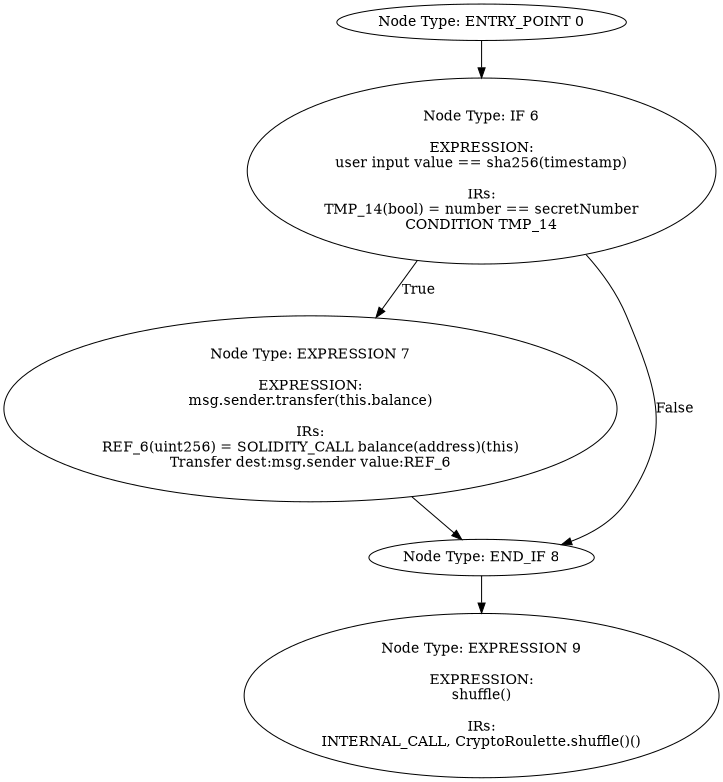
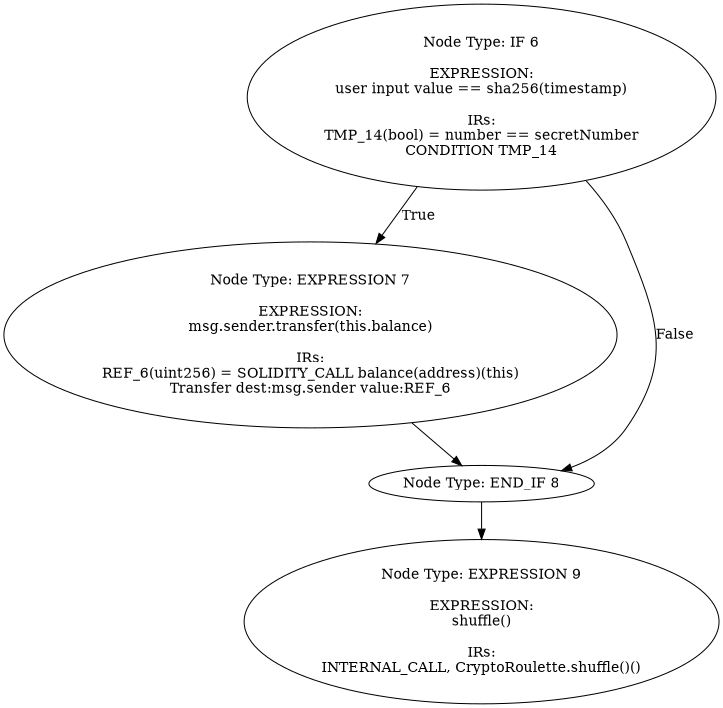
(482, 22) -> none
